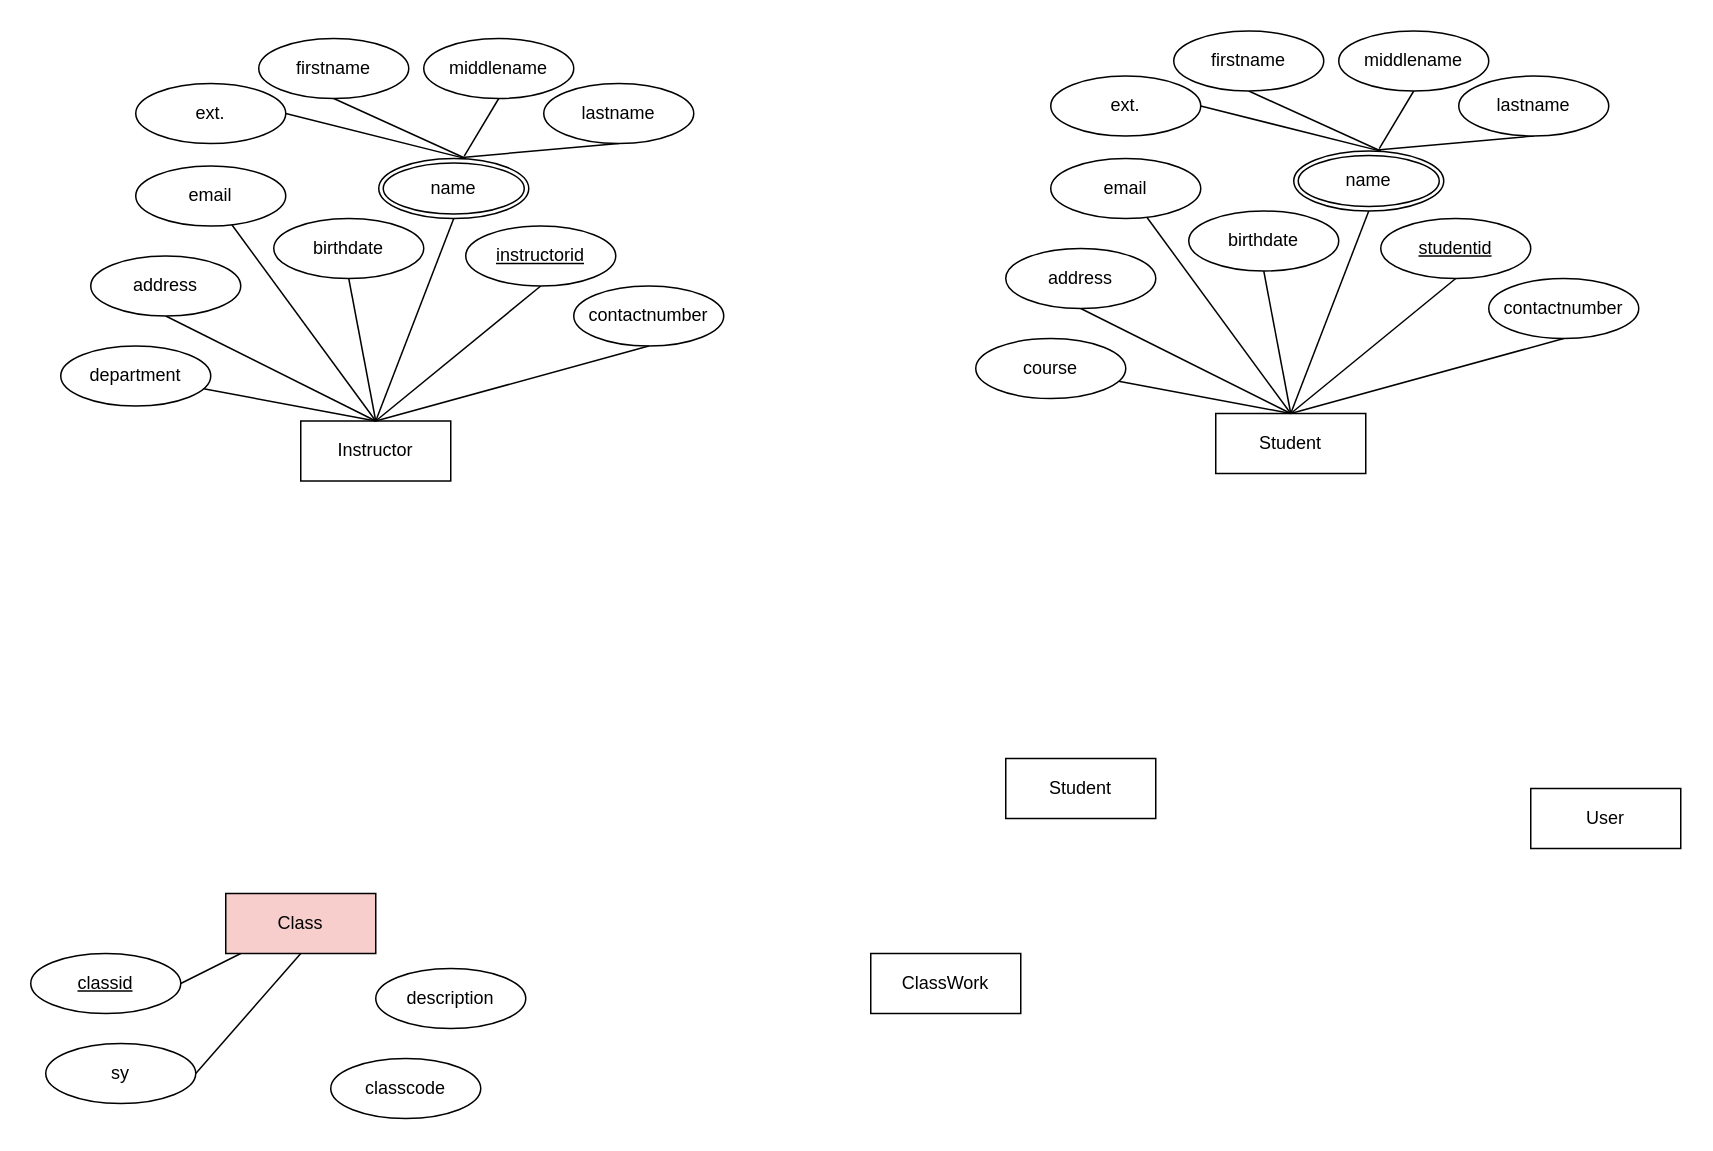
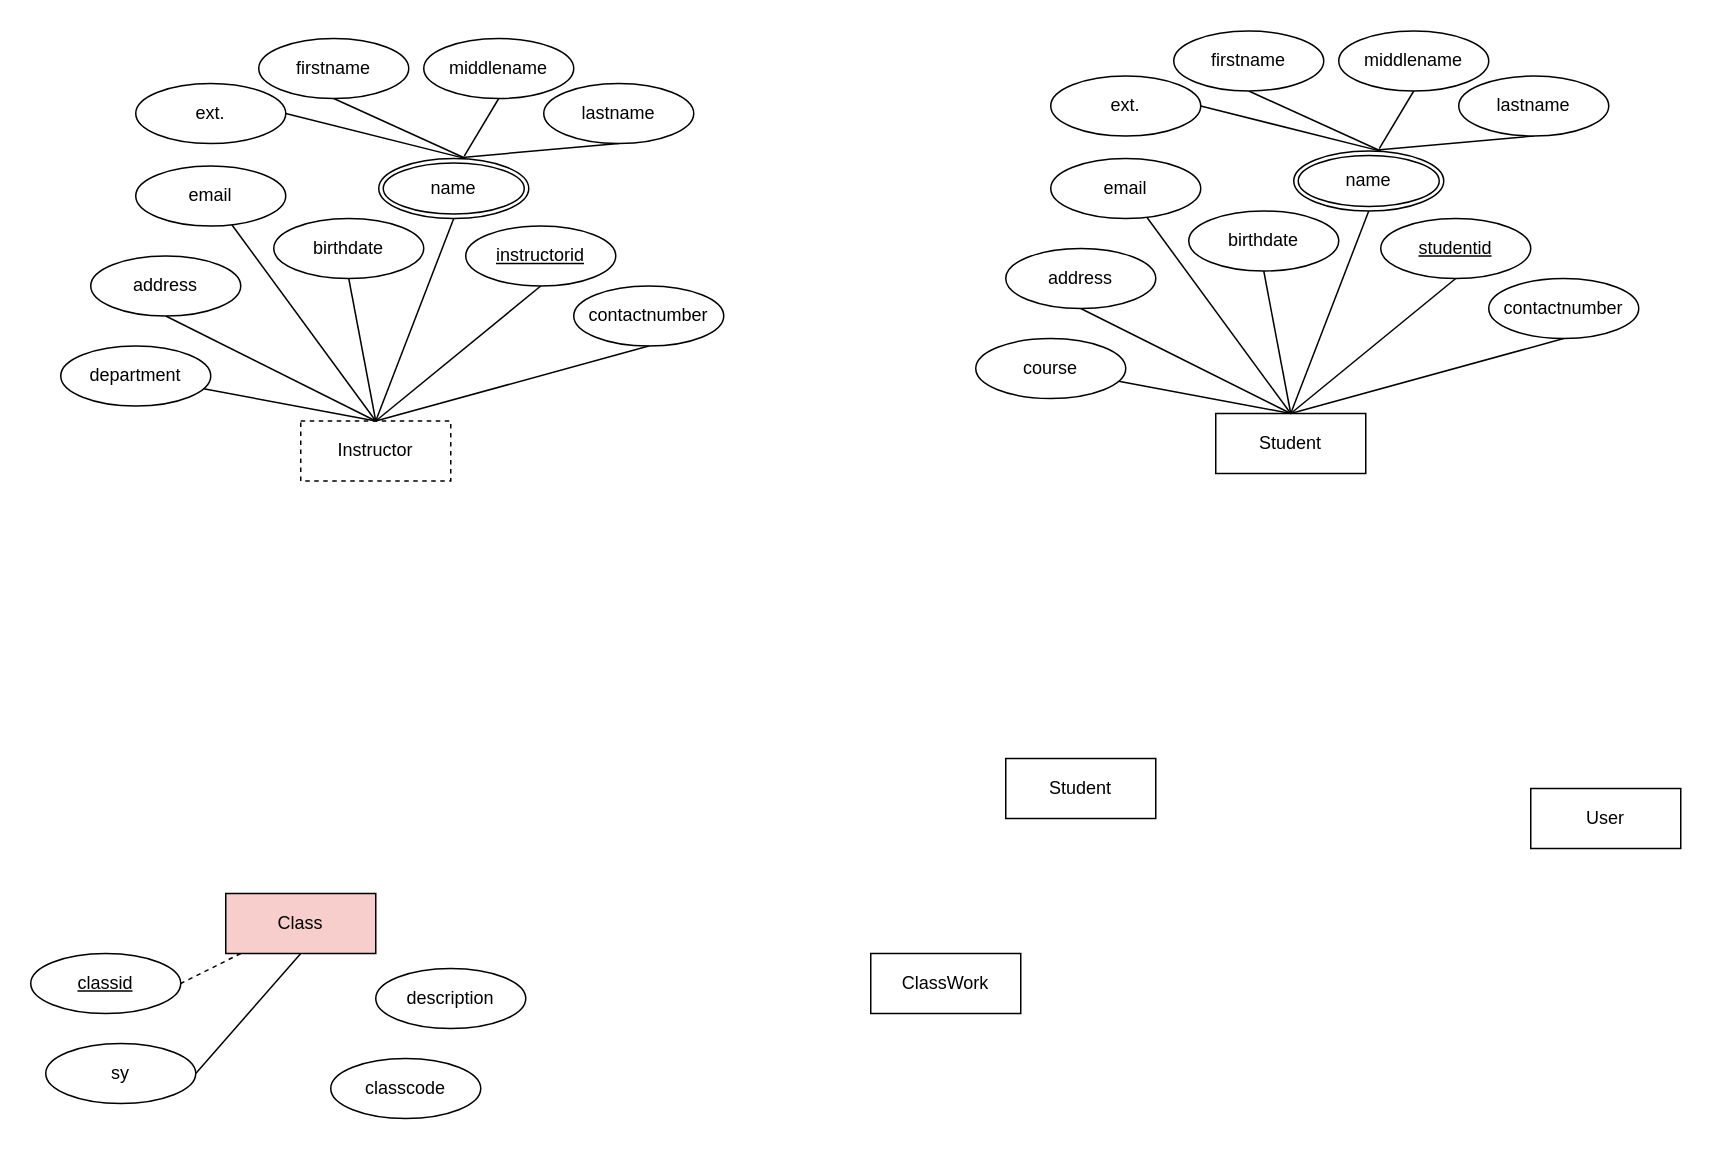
(376, 451) -> (376, 451)
(210, 968) -> (210, 968)
